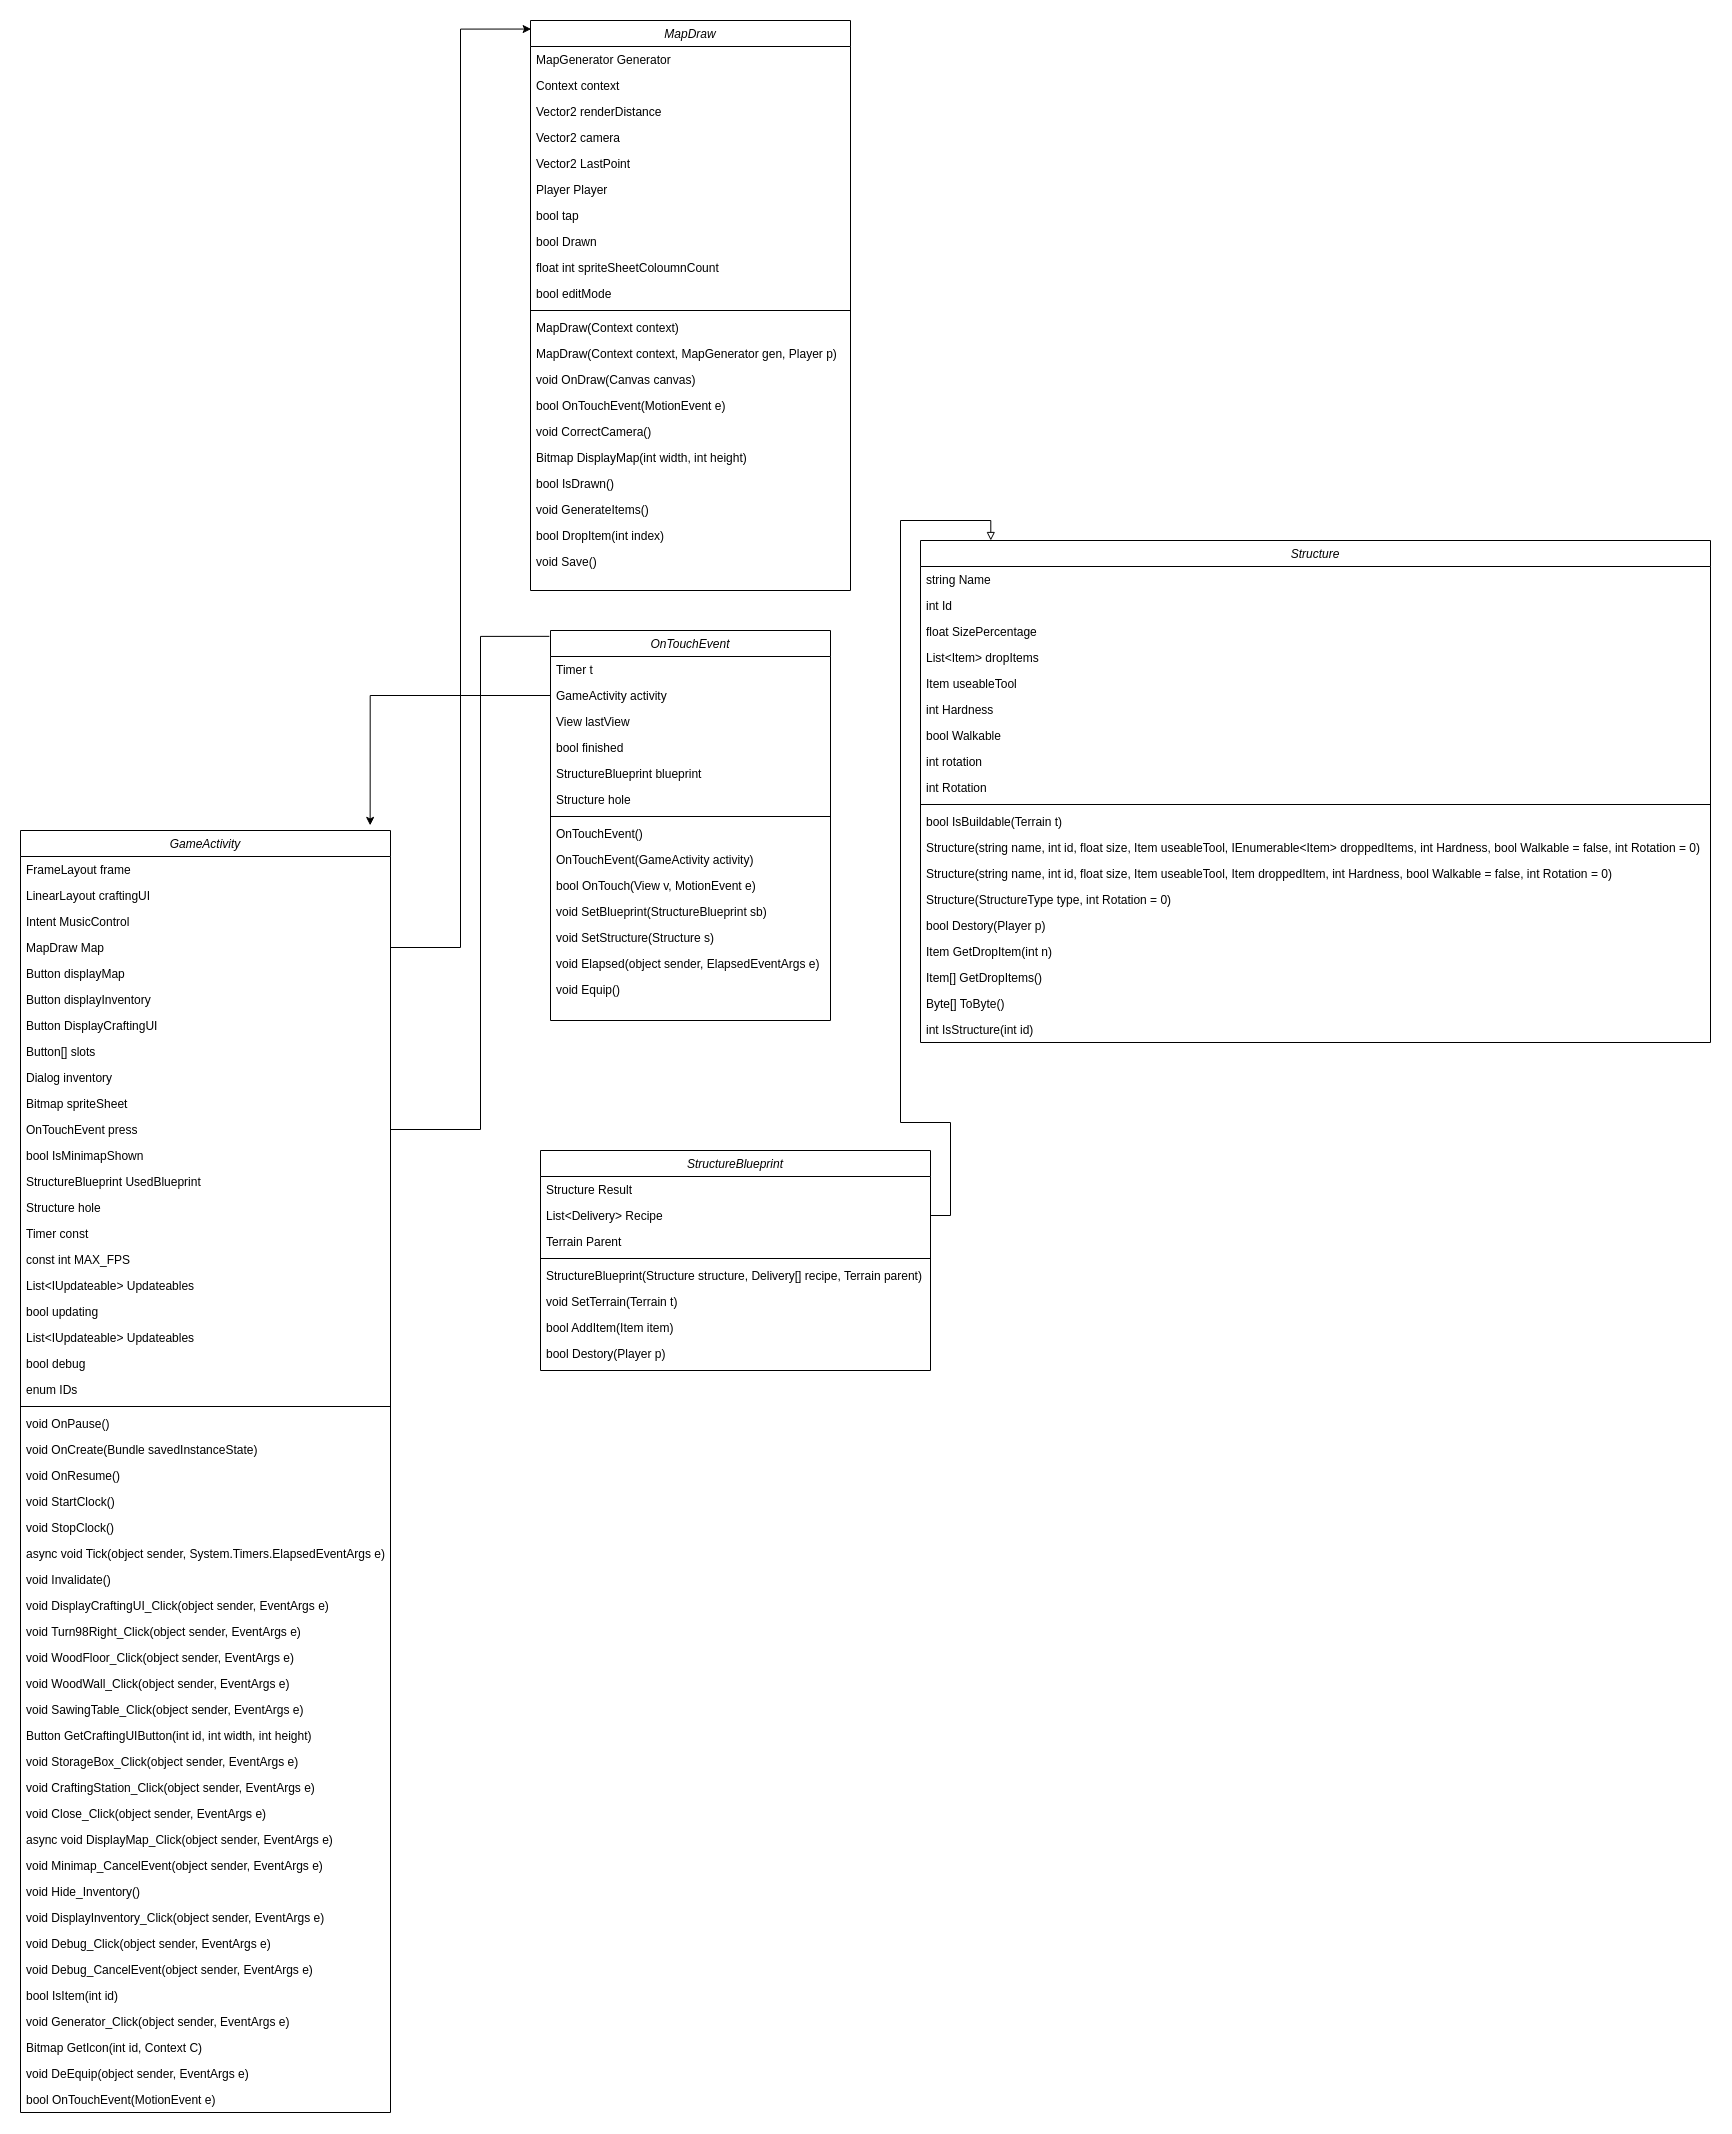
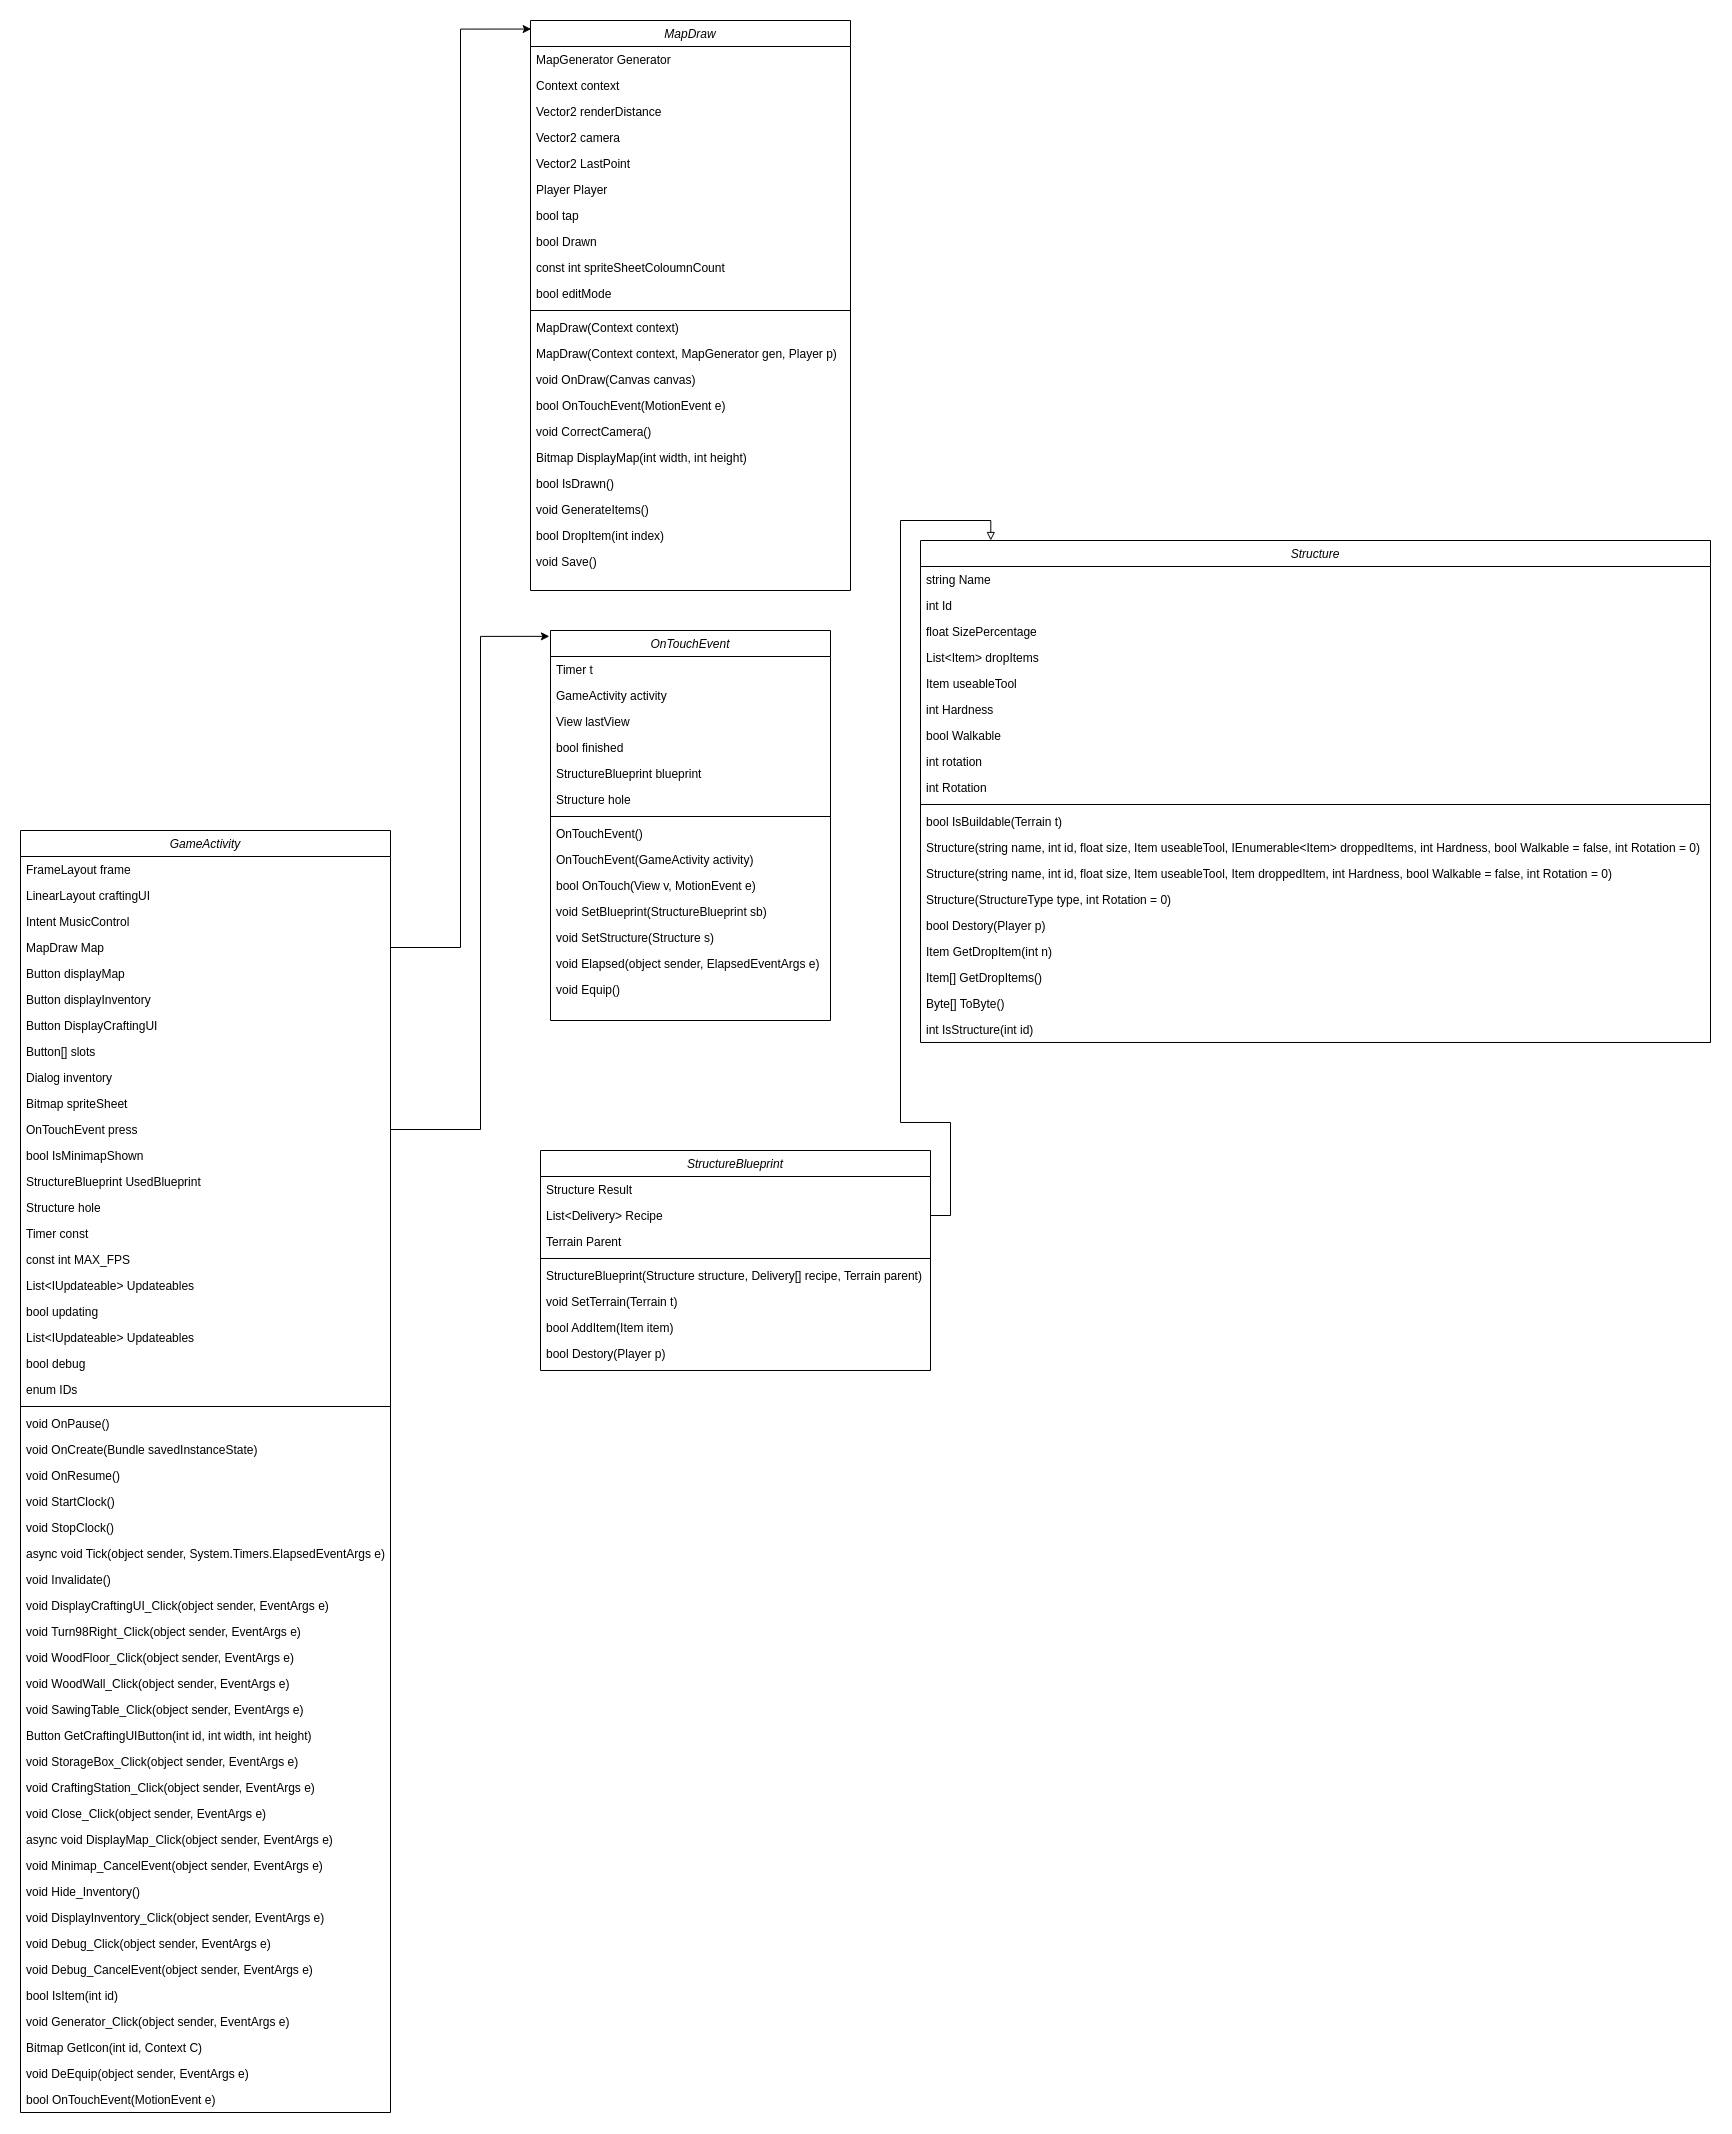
(638, 268) -> (639, 268)
(543, 636) -> (541, 636)
(398, 696) -> none
